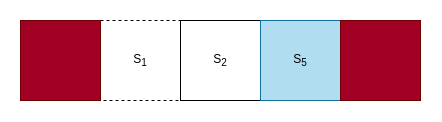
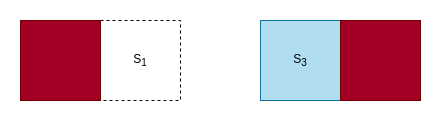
(221, 61) -> none
(301, 61) -> (301, 61)
